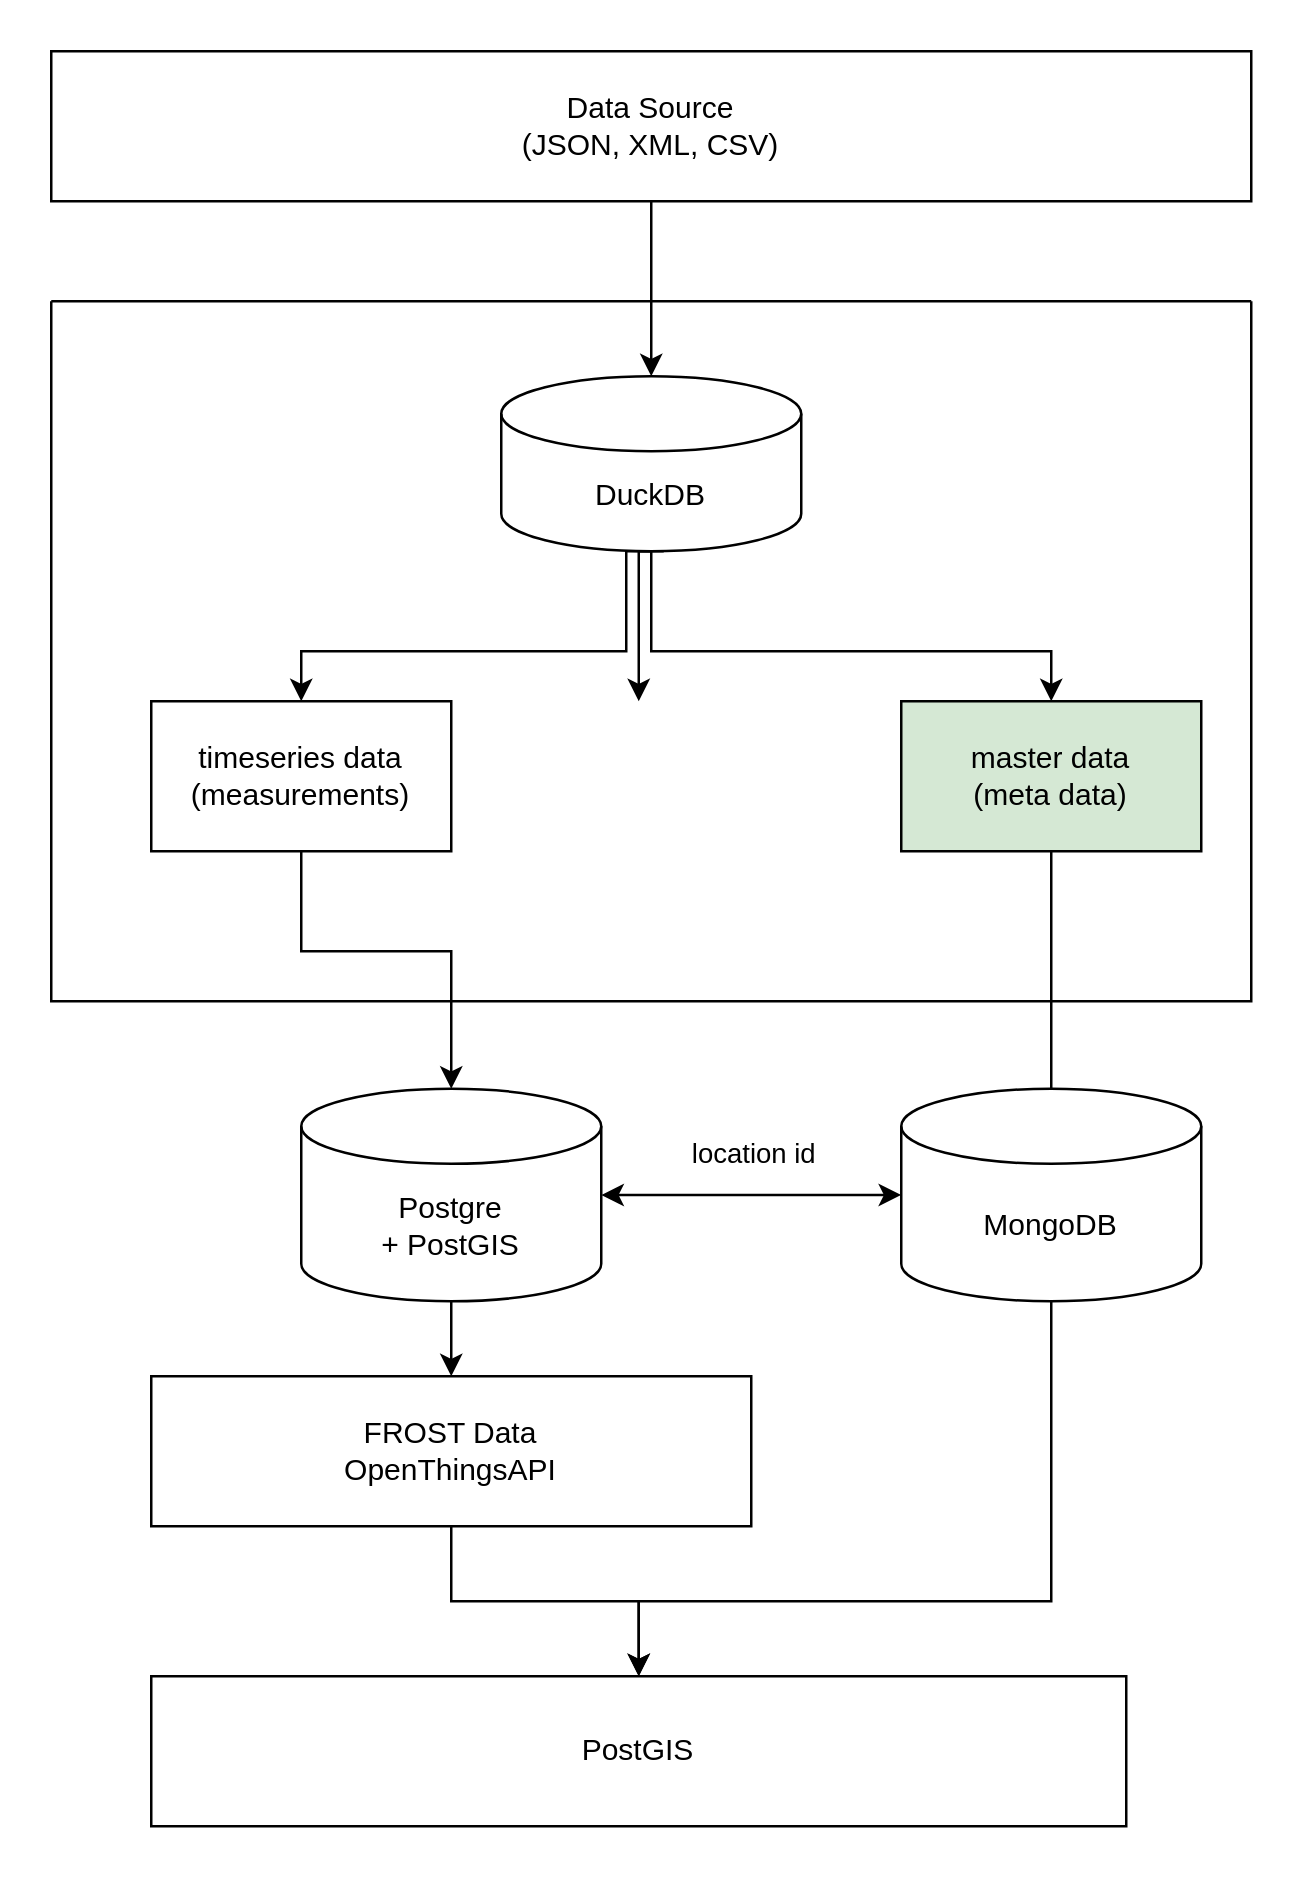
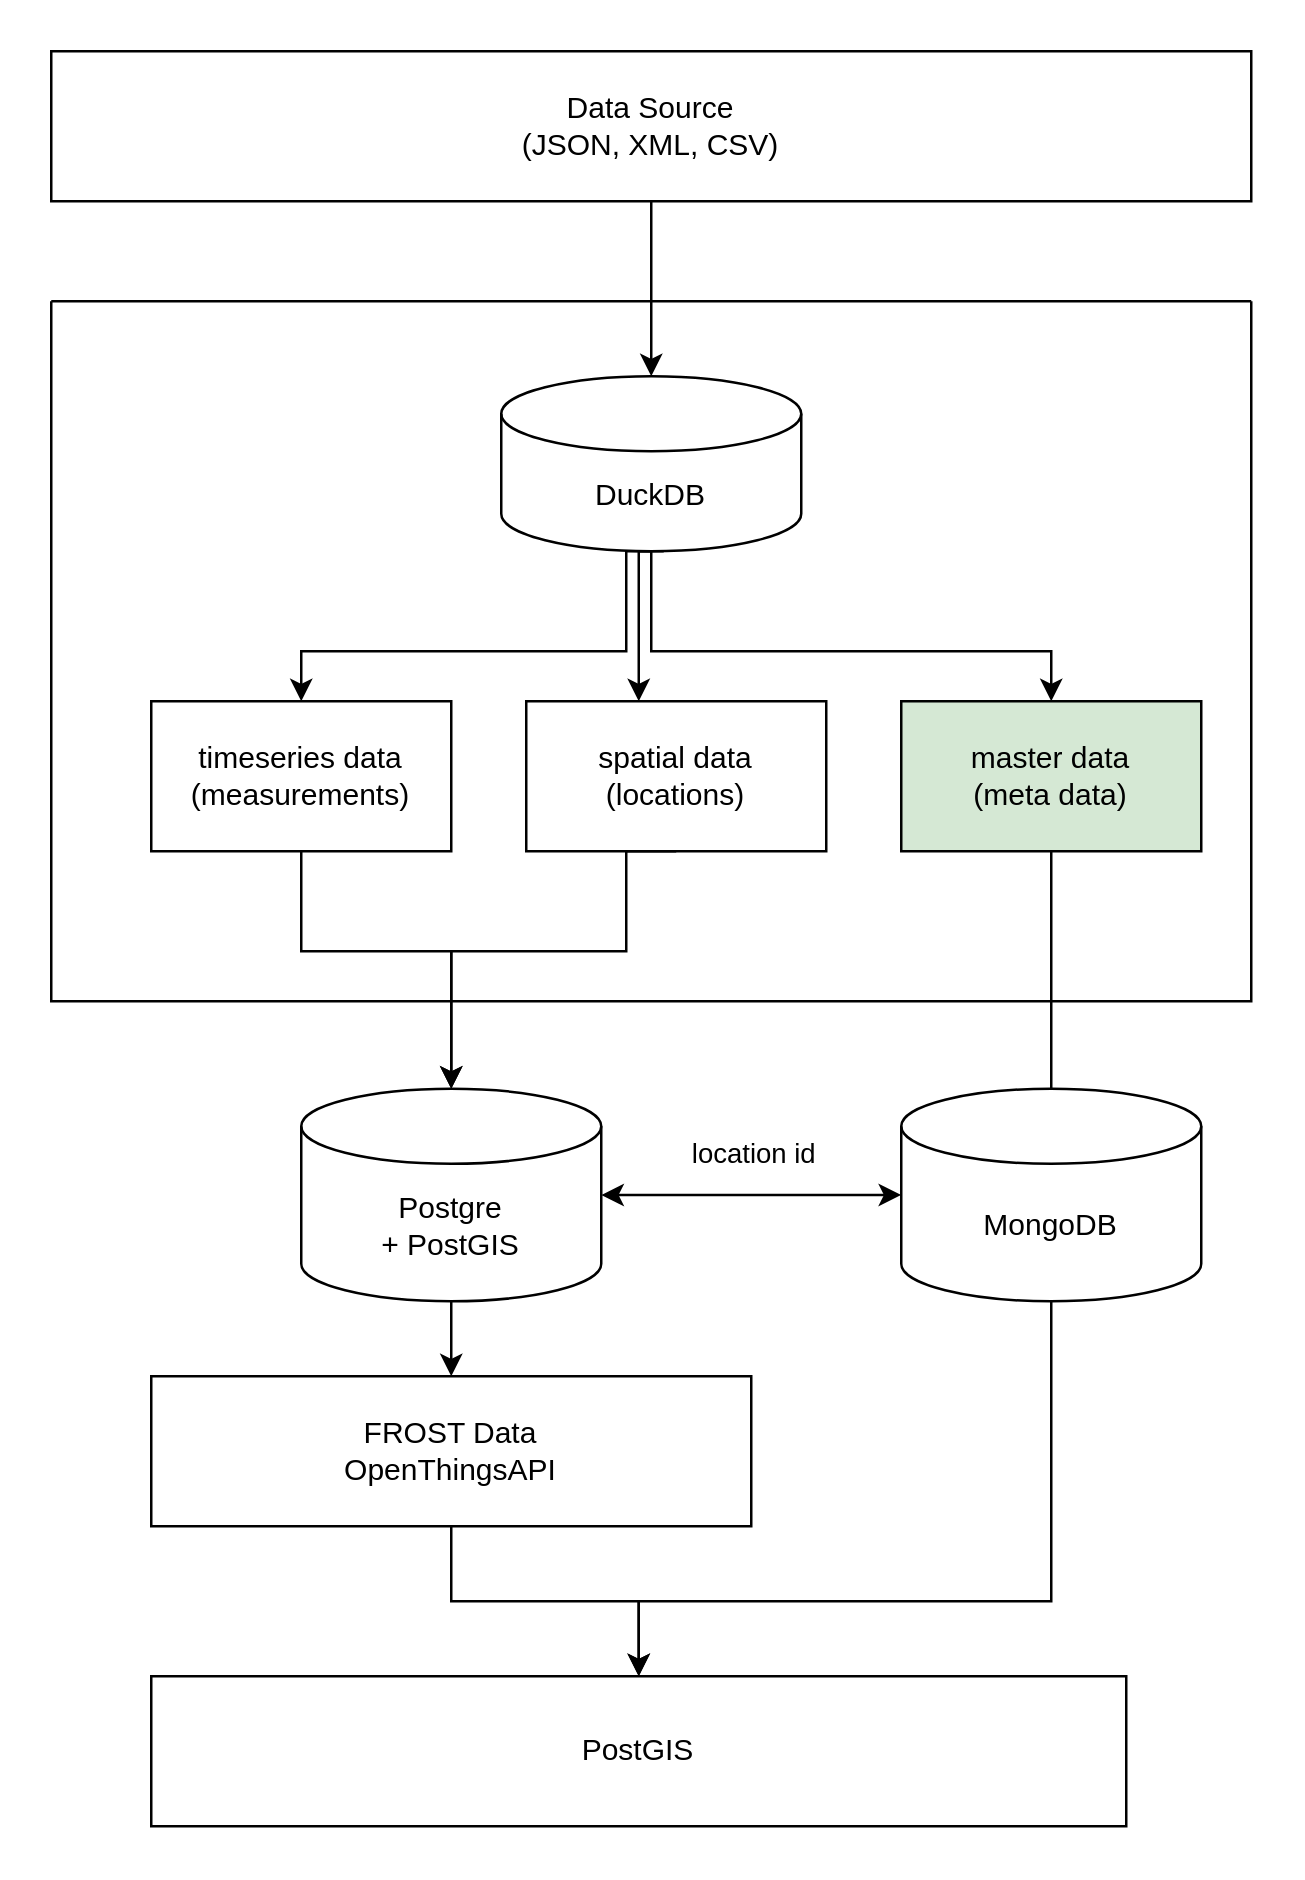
none -> (676, 776)
none -> (616, 951)
